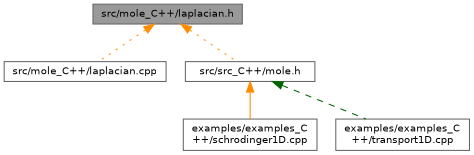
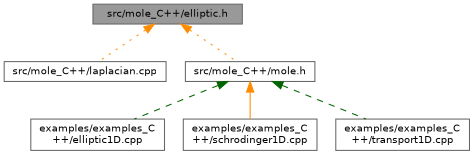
(168, 14) -> (168, 14)
(250, 72) -> (250, 72)
none -> (98, 135)
